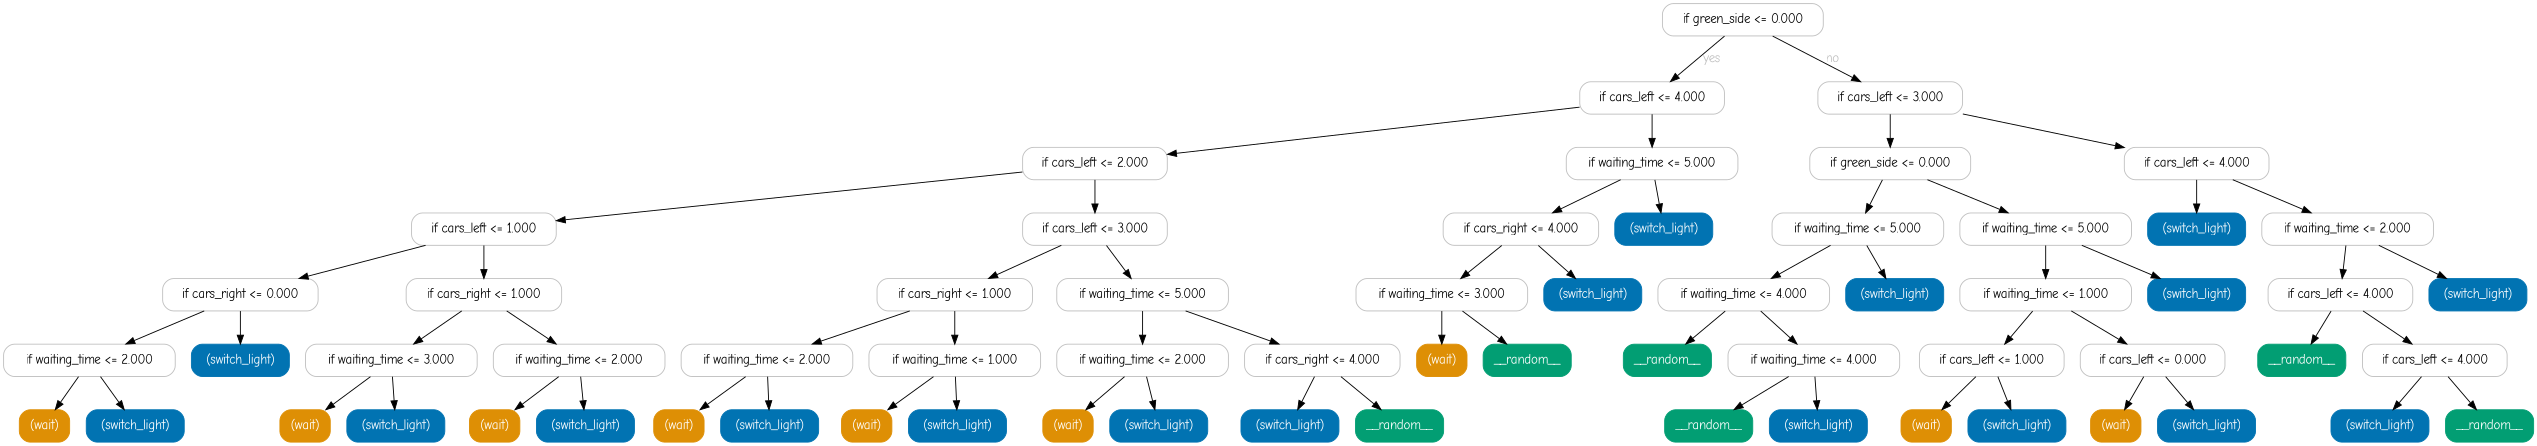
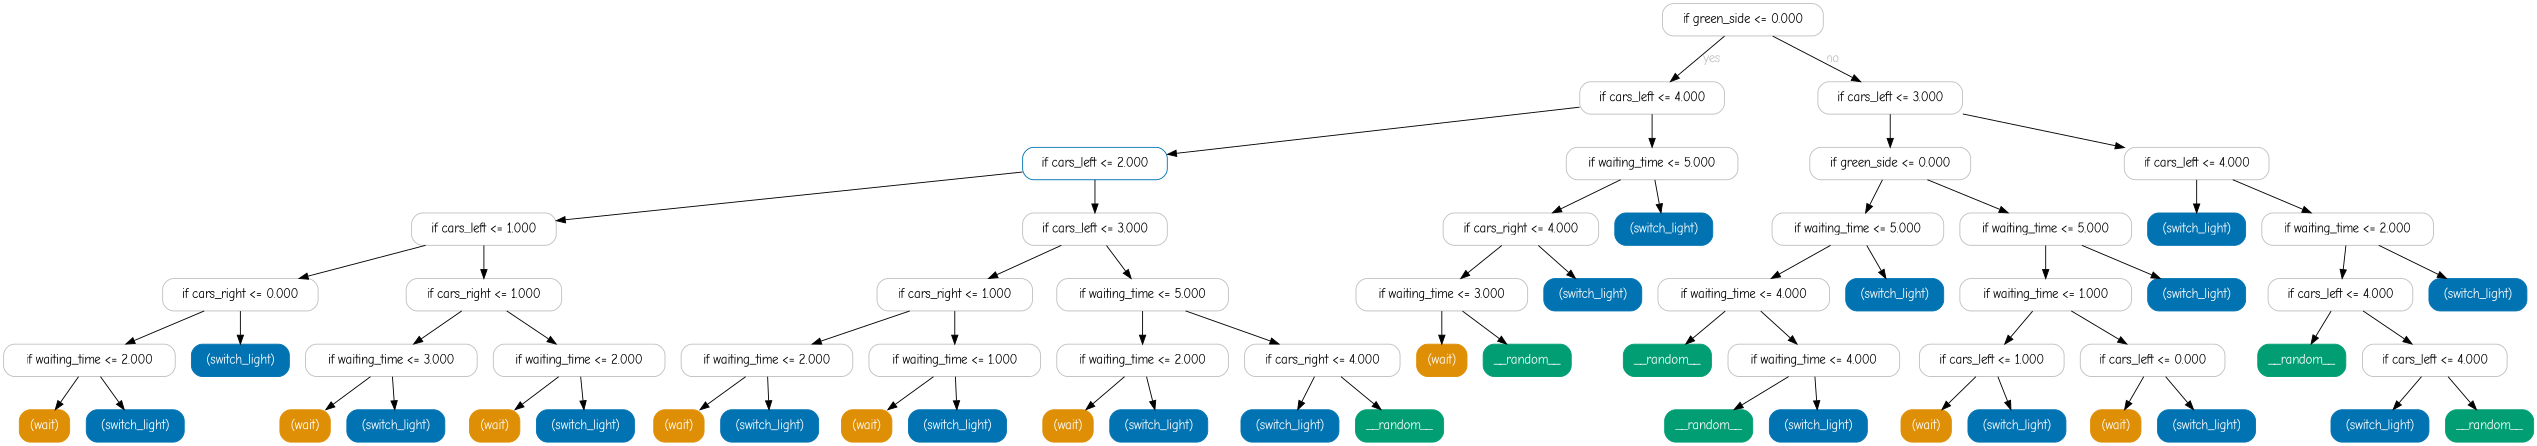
(1095, 164) -> (1095, 164)
